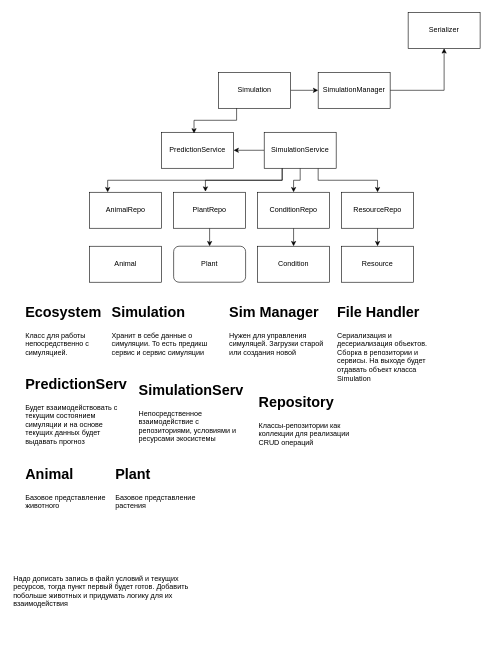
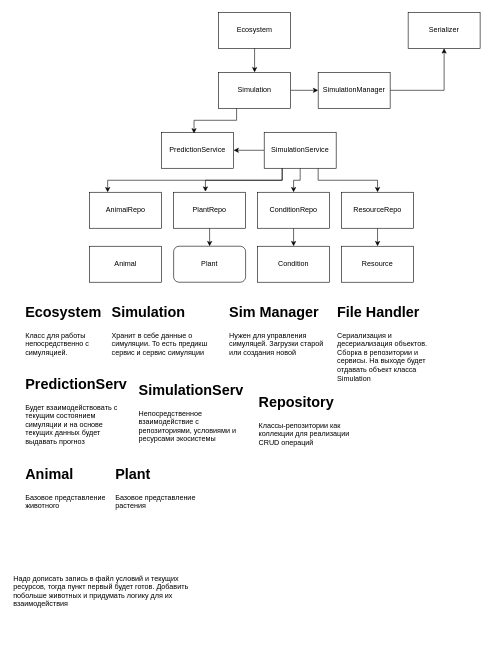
none -> (255, 30)
none -> (255, 58)
